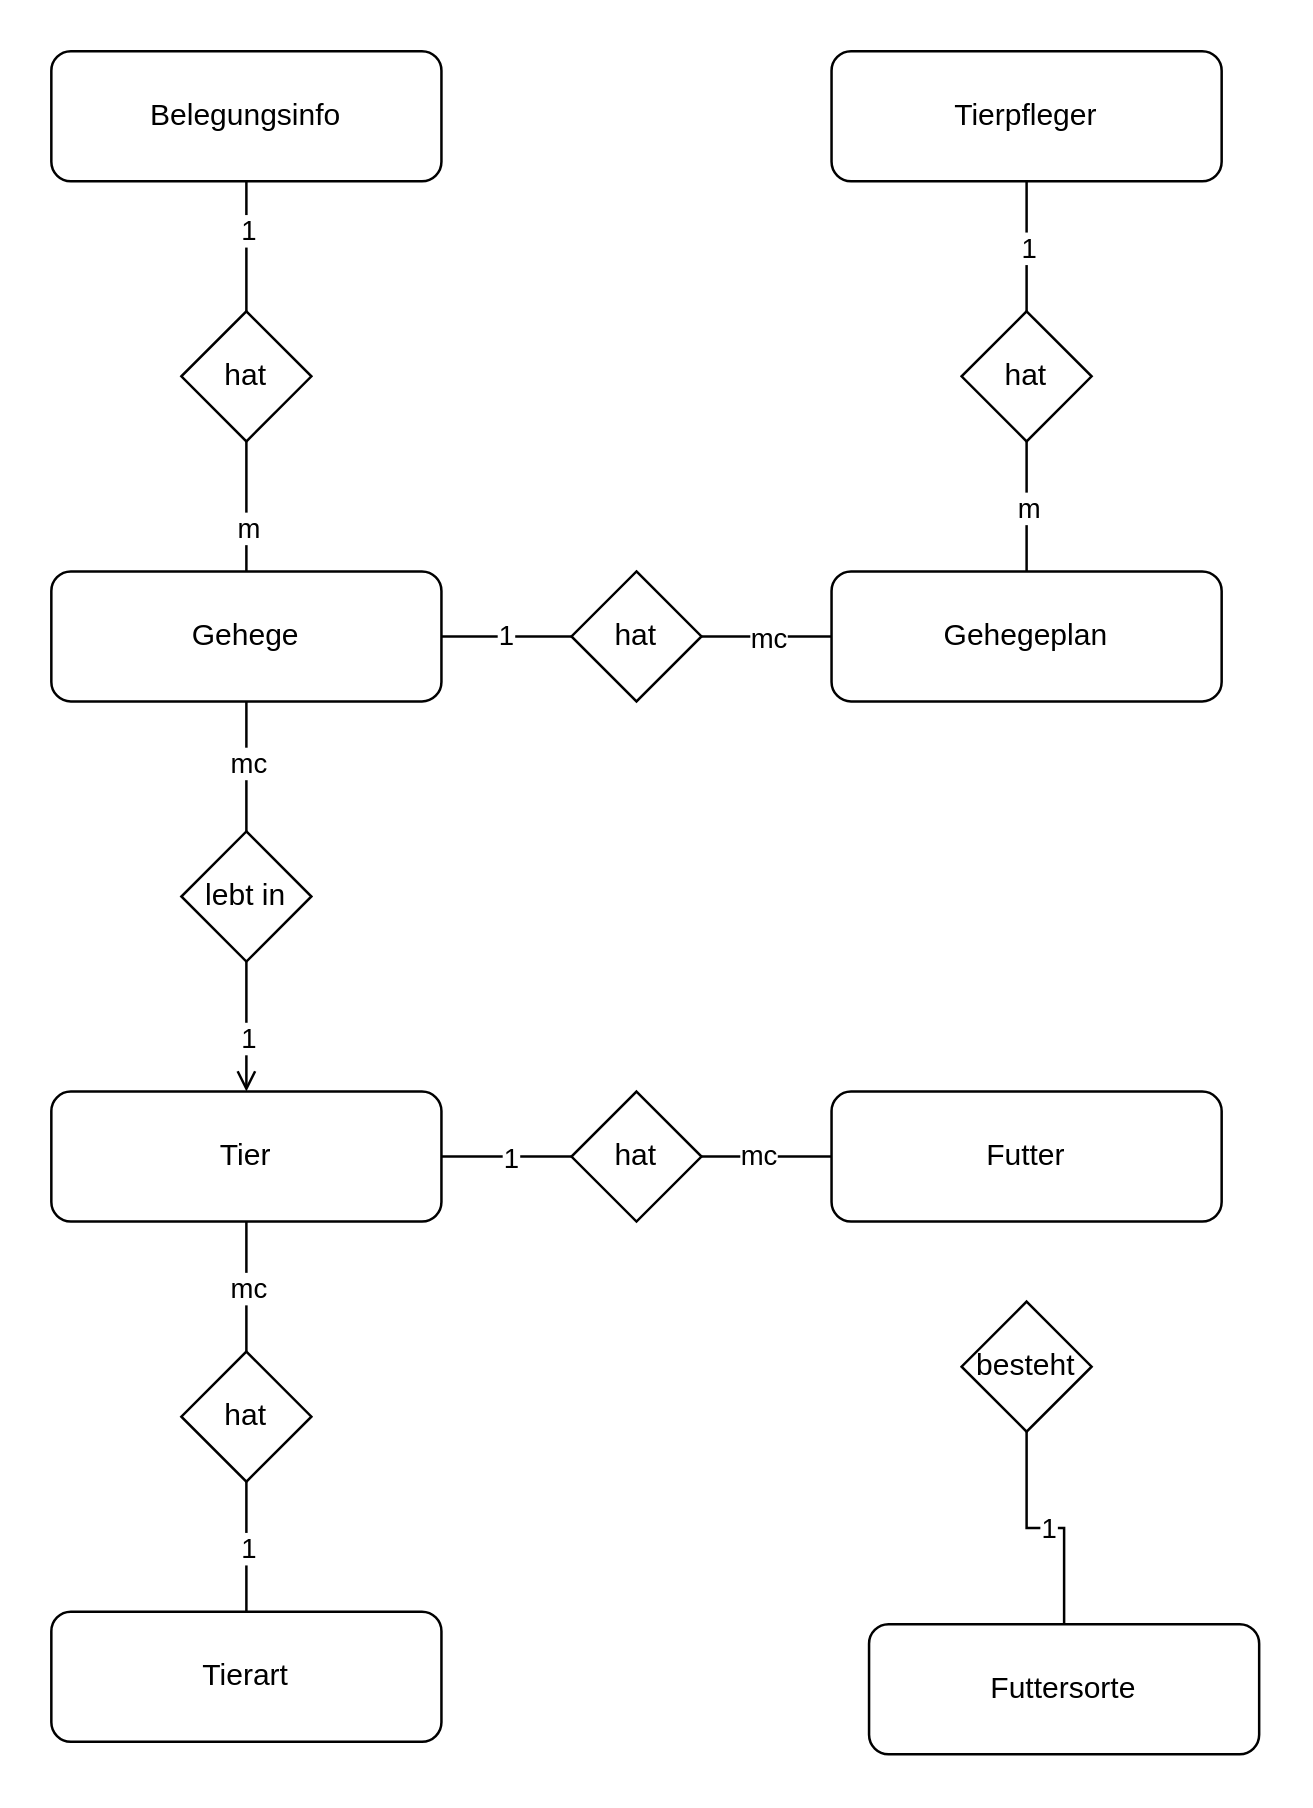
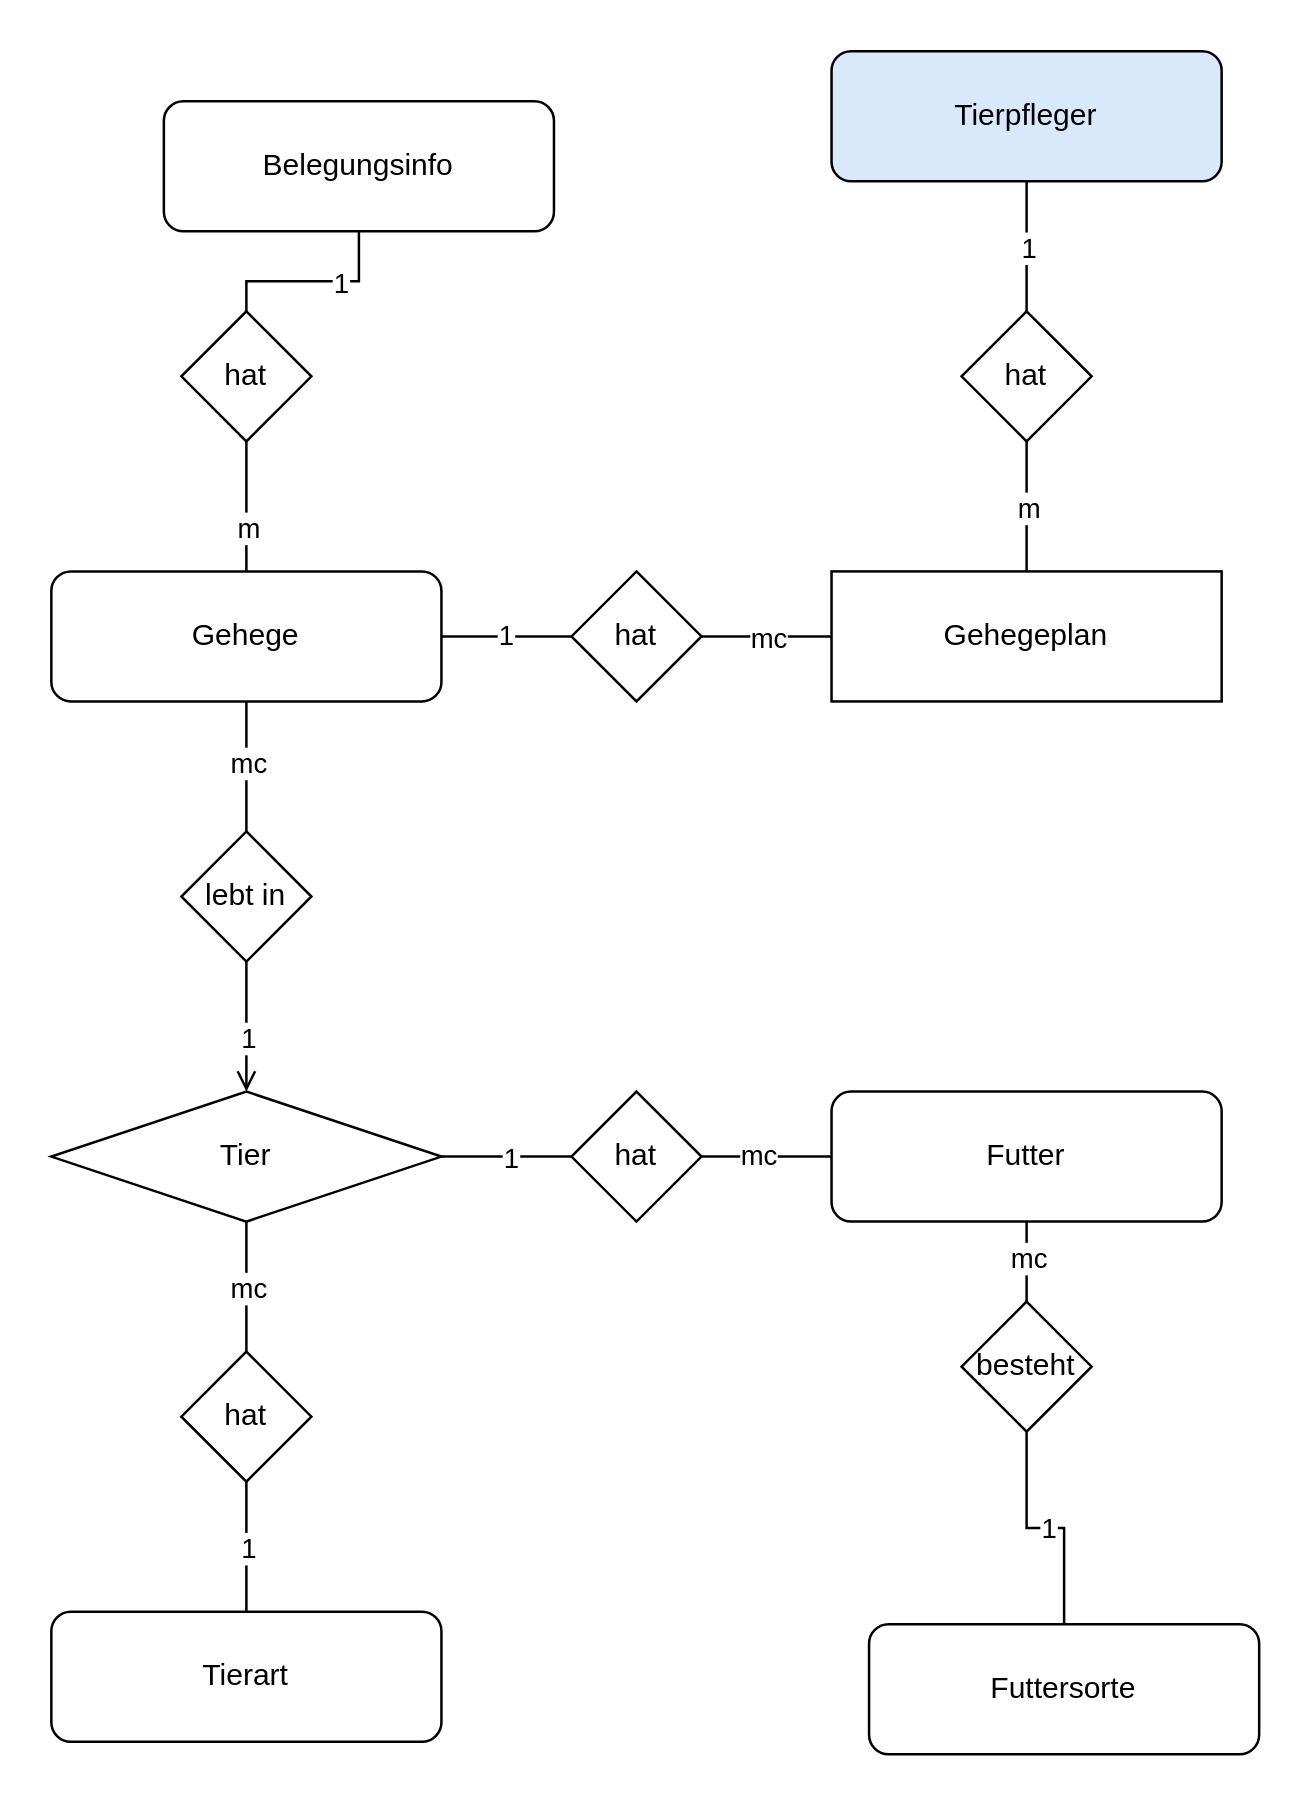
(246, 116) -> (359, 166)
(1026, 116) -> (1026, 116)
(1026, 636) -> (1026, 636)
(246, 1156) -> (246, 1156)
none -> (1026, 1239)
